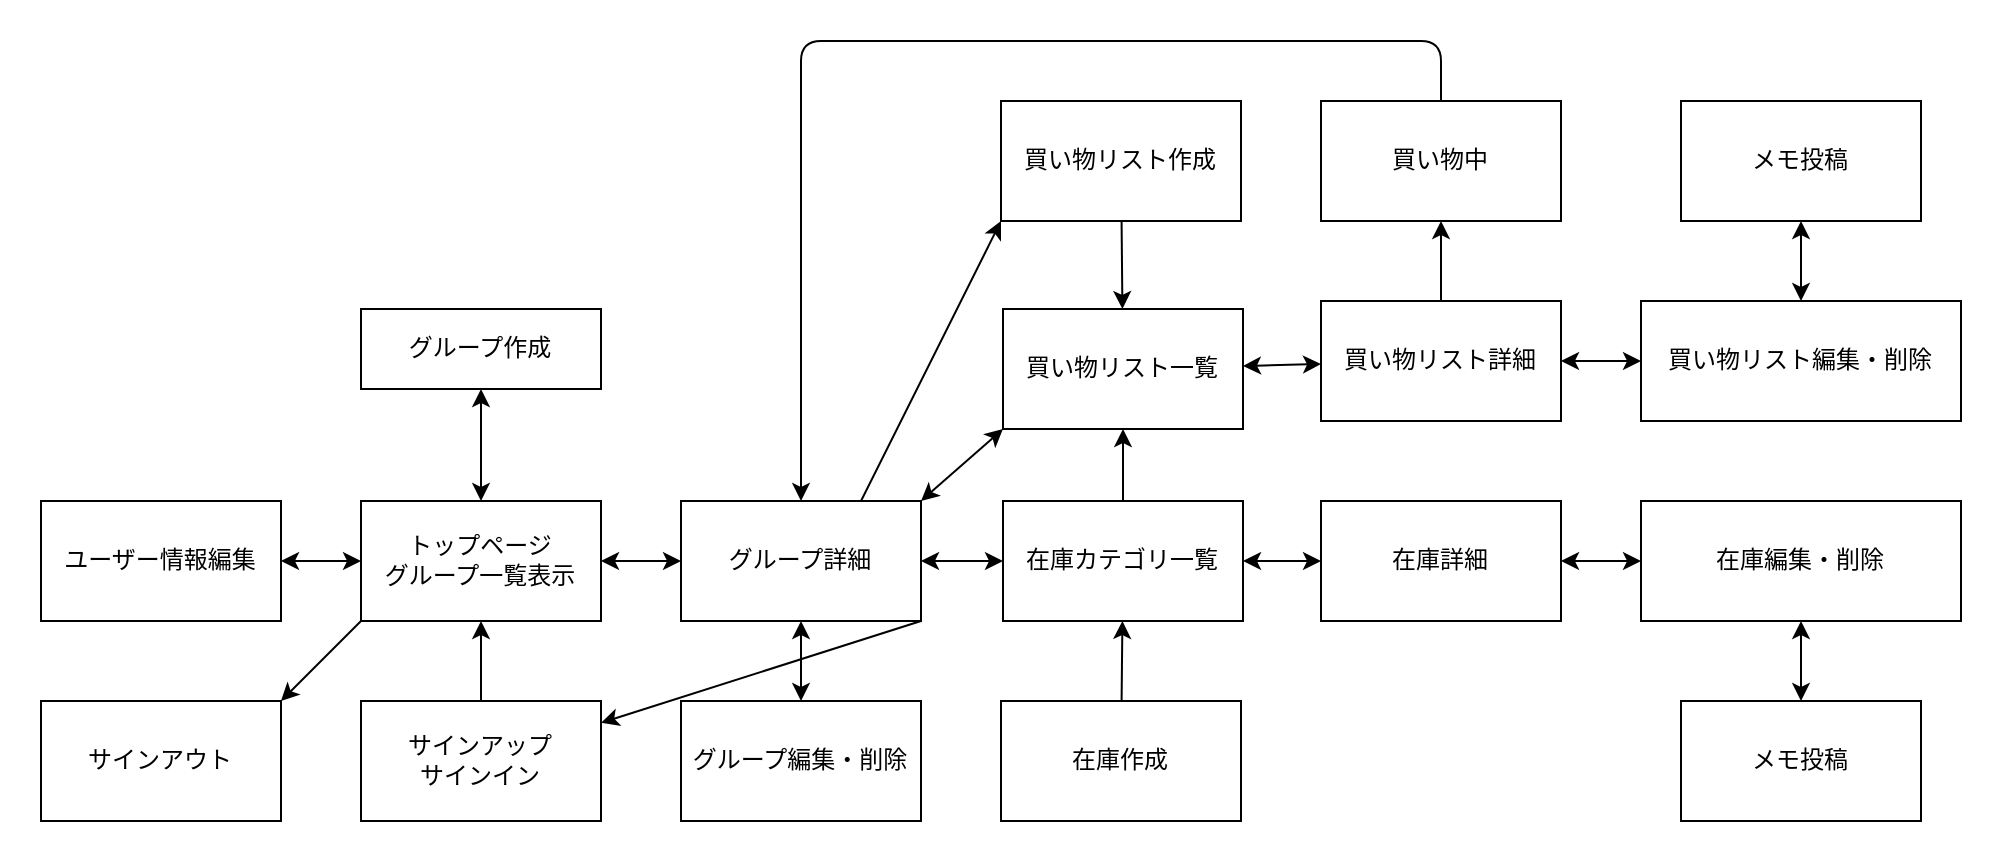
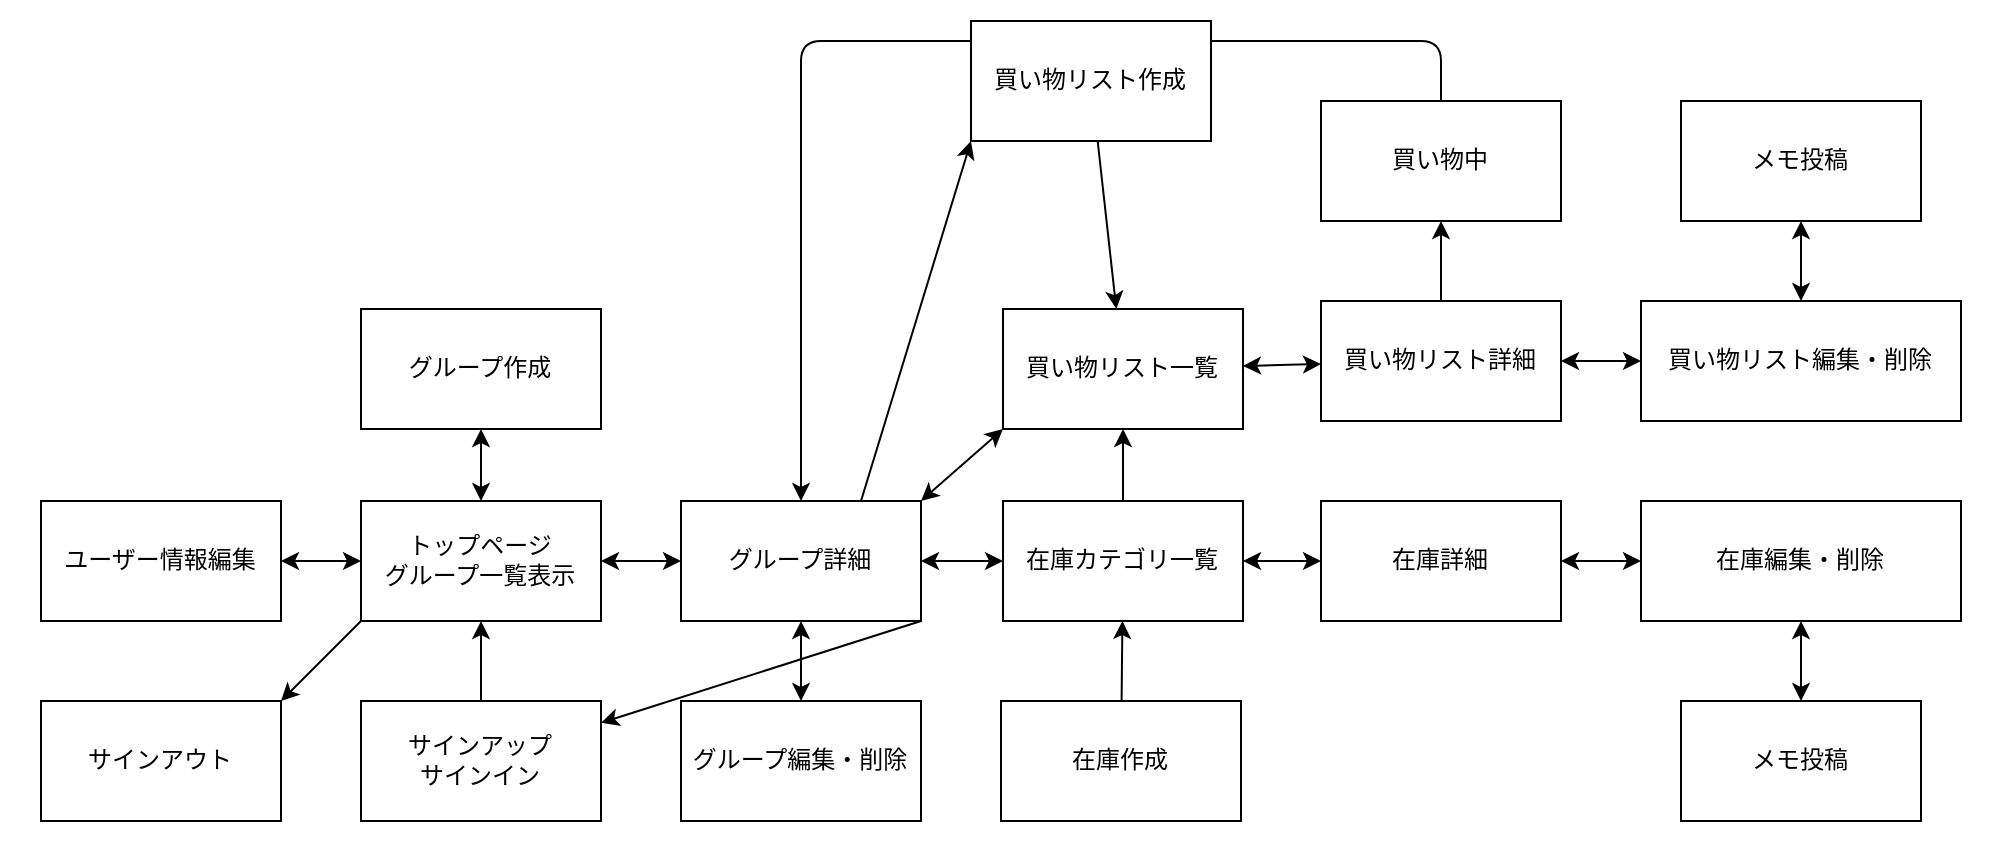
(1121, 161) -> (1091, 81)
(481, 349) -> (481, 369)
